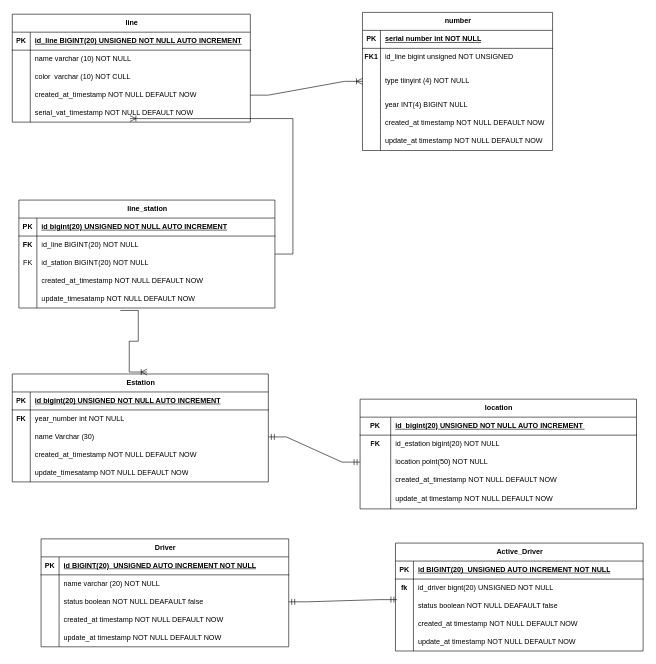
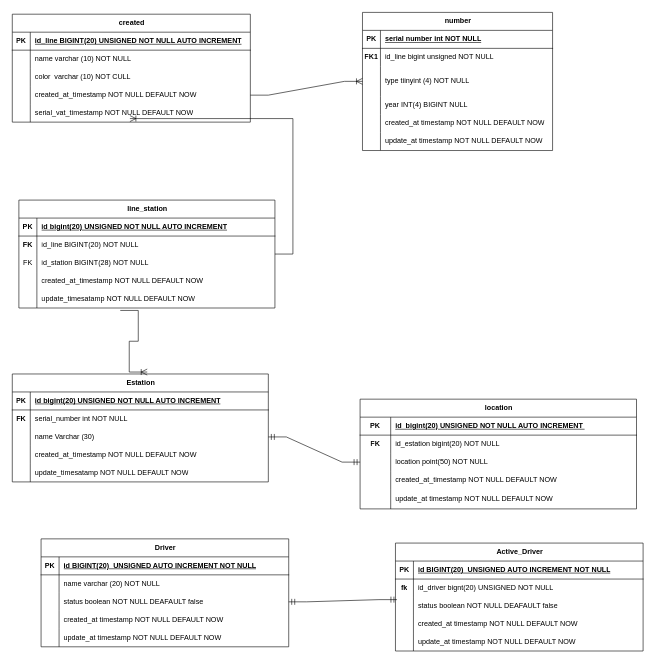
(132, 23) -> (132, 23)
(449, 57) -> (441, 57)
(98, 263) -> (98, 263)
(80, 419) -> (82, 419)
